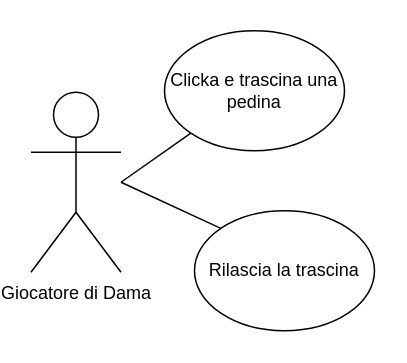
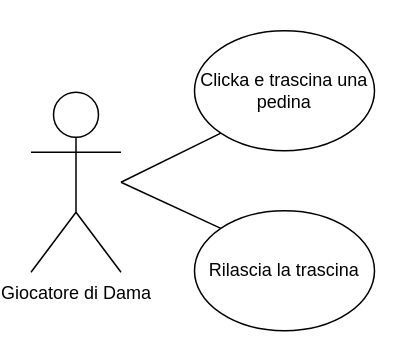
(254, 91) -> (284, 91)
